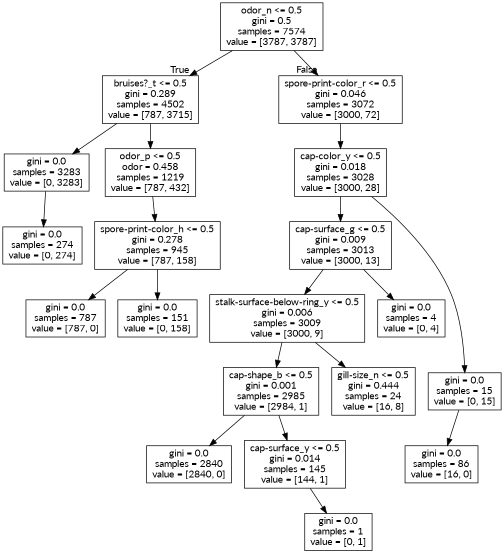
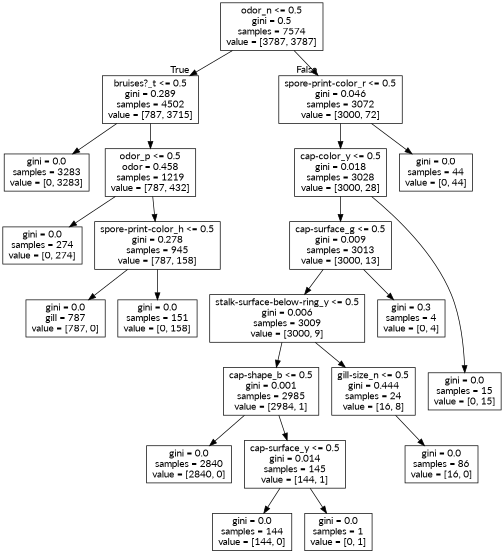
none -> (436, 173)
(45, 205) -> (95, 210)
(66, 318) -> (66, 318)
(411, 318) -> (411, 318)
(454, 424) -> (408, 428)
none -> (252, 532)
